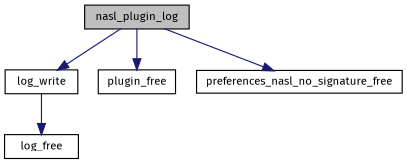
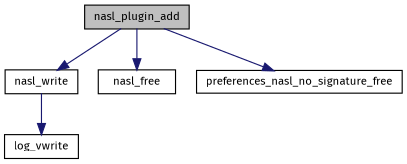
(137, 17) -> (137, 17)
(41, 82) -> (41, 82)
(137, 82) -> (137, 82)
(41, 147) -> (41, 147)
